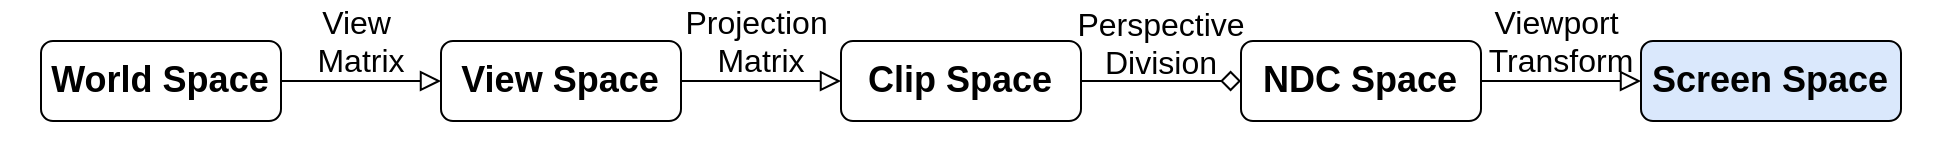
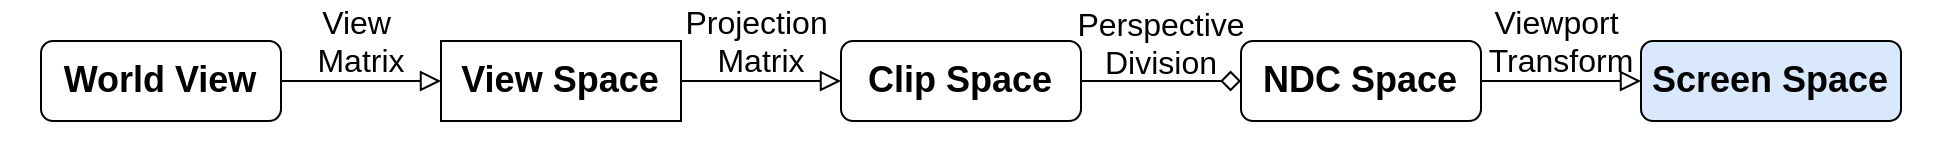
(161, 81) -> (161, 81)
(561, 81) -> (561, 81)
